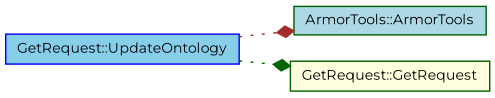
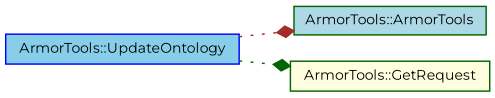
(122, 49) -> (122, 49)
(390, 76) -> (390, 76)
